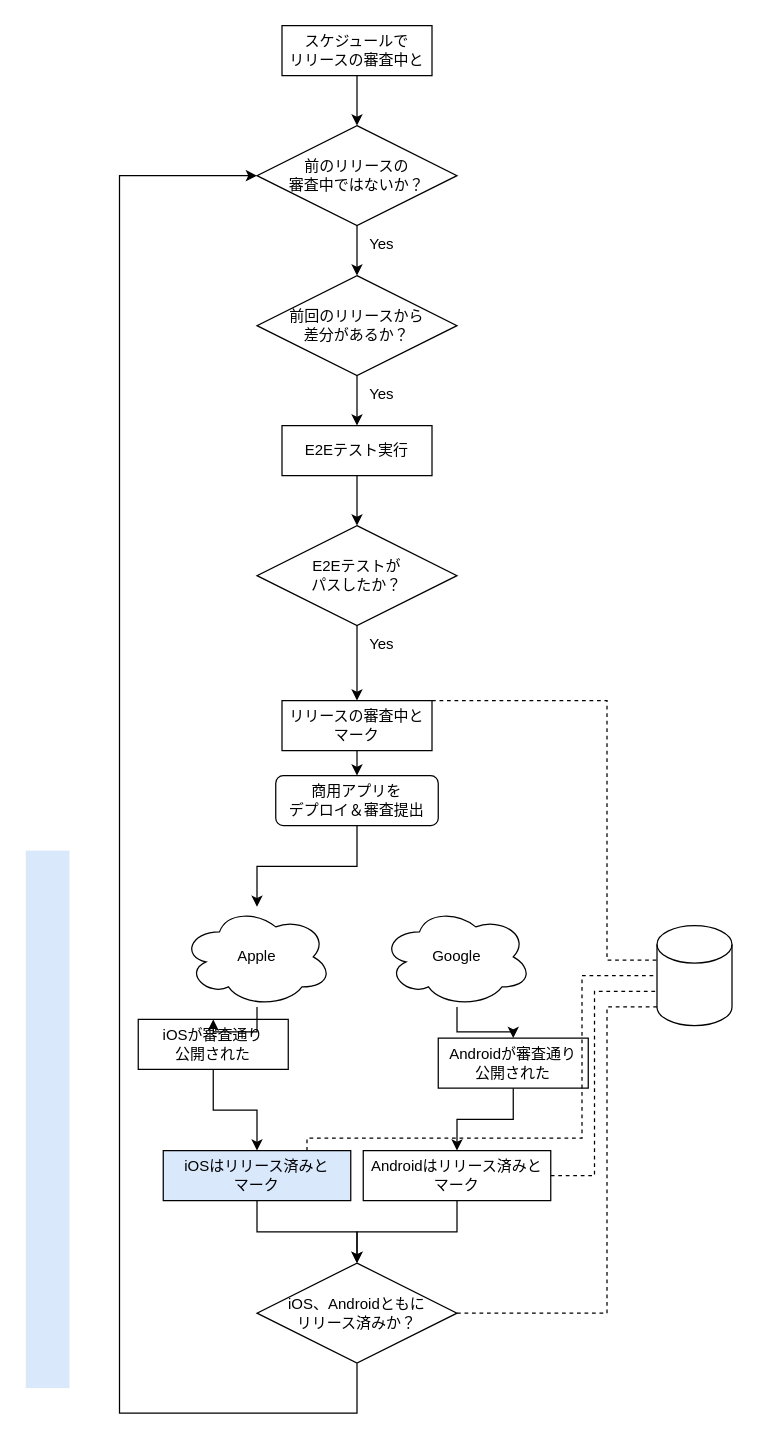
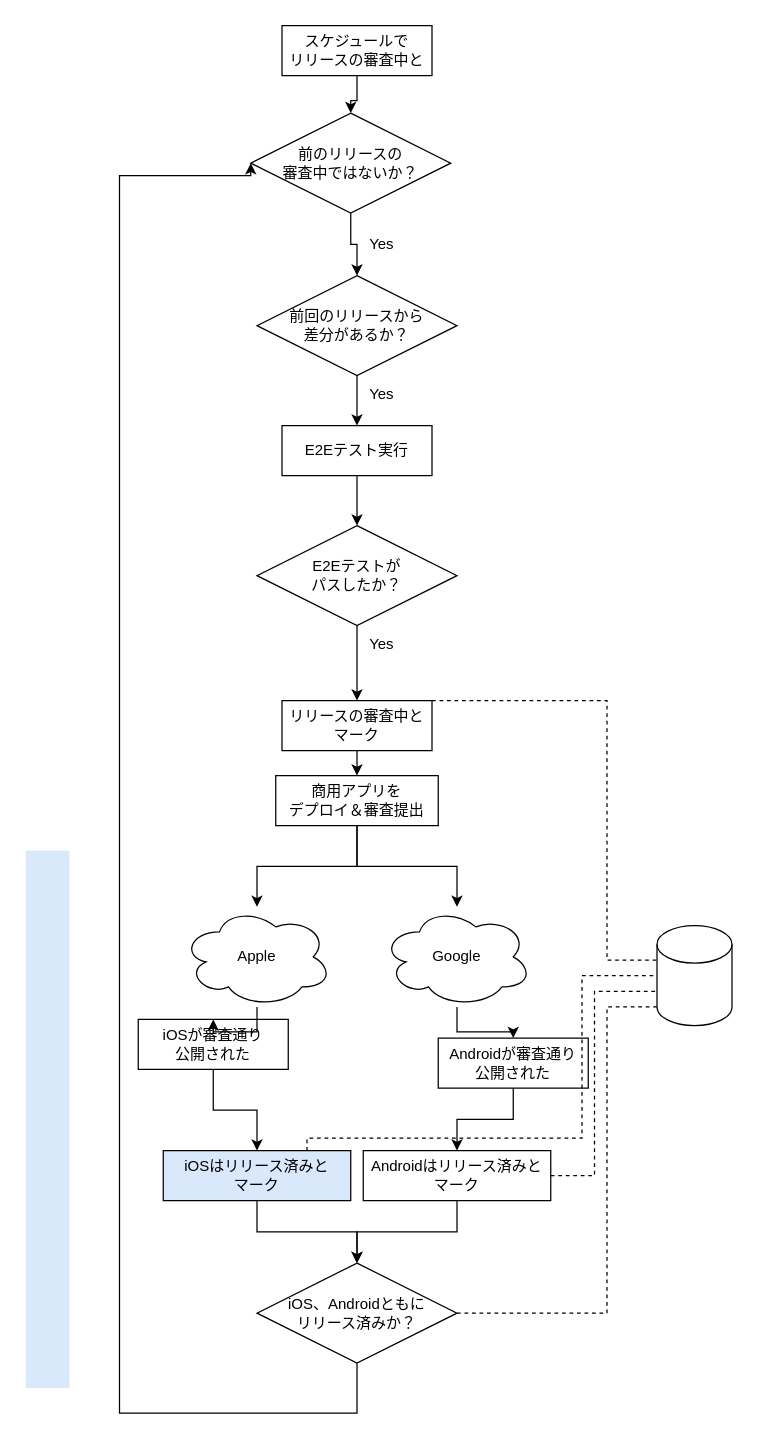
(357, 176) -> (351, 163)
(357, 801) -> (357, 801)
none -> (424, 866)
